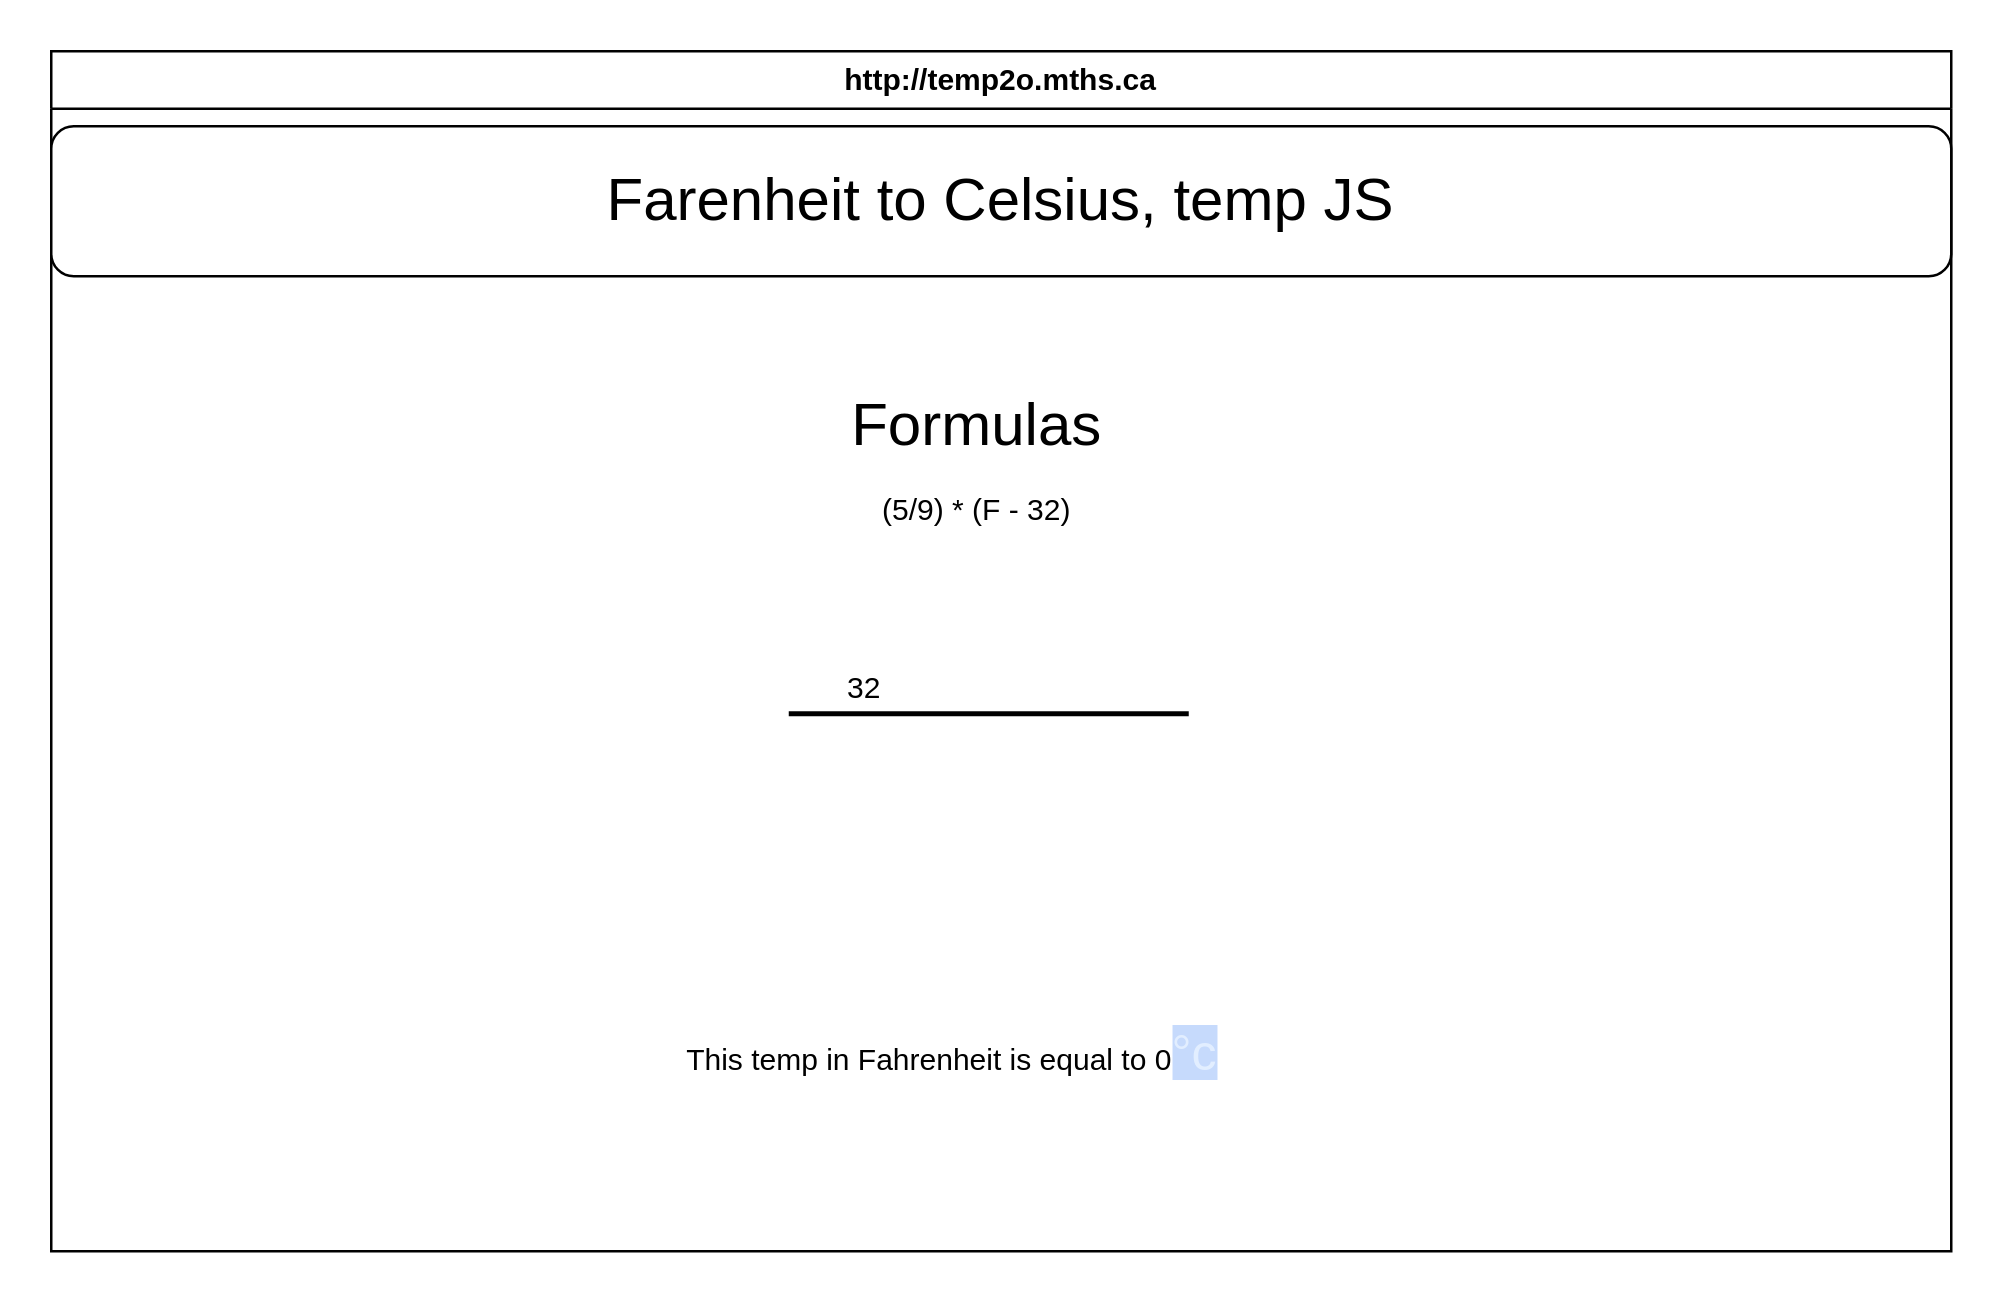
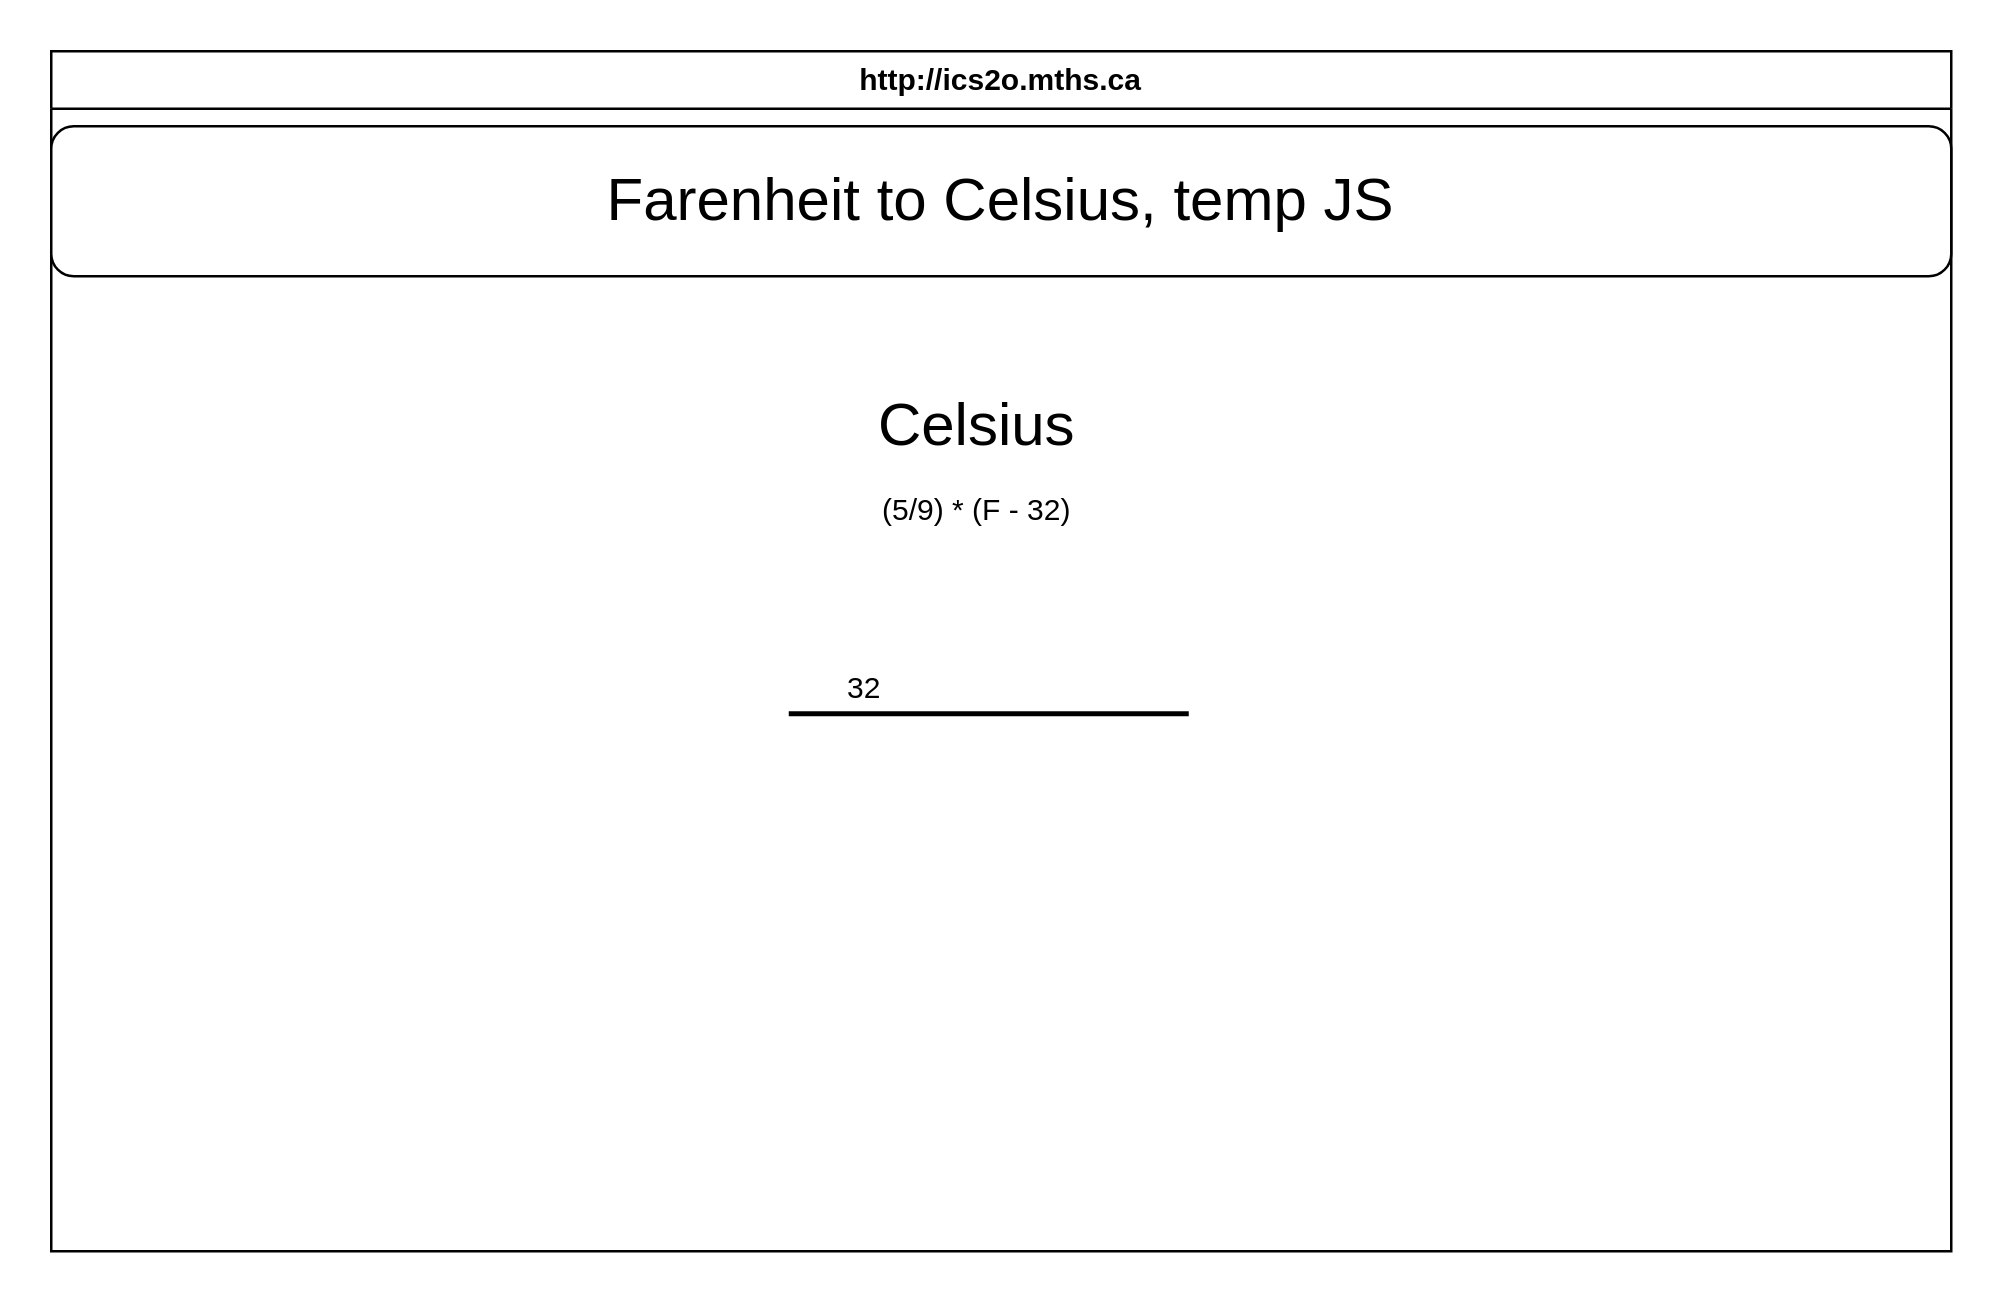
(1001, 81) -> (1001, 81)
(978, 426) -> (978, 426)
(951, 1051) -> none
